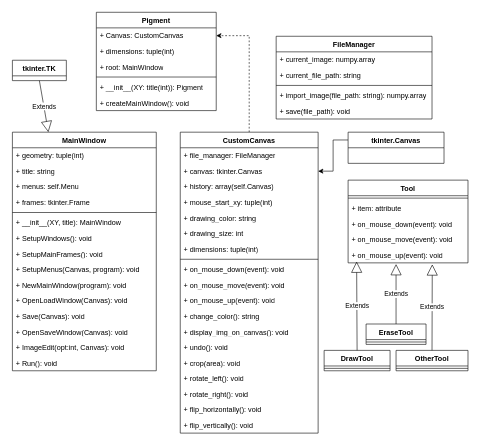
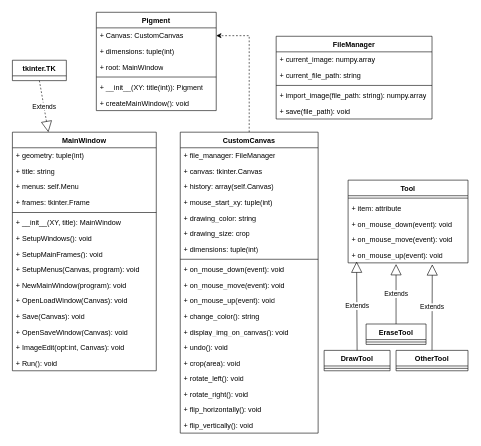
(43, 101) -> (43, 101)
(333, 140) -> none
(396, 148) -> none
(217, 234) -> (220, 234)
